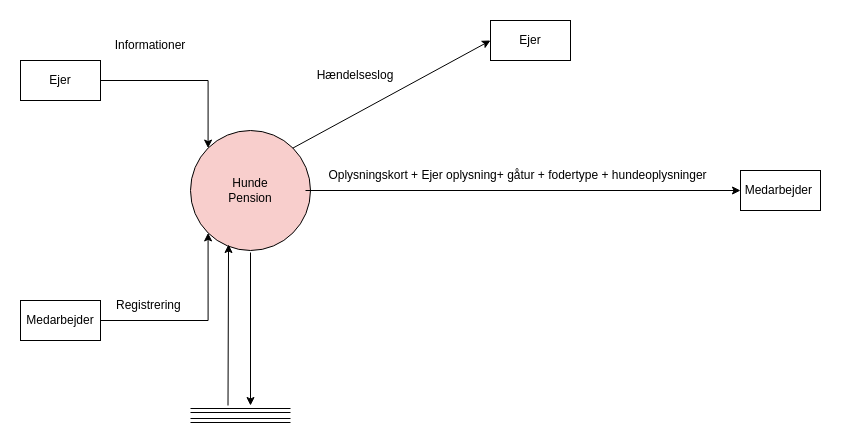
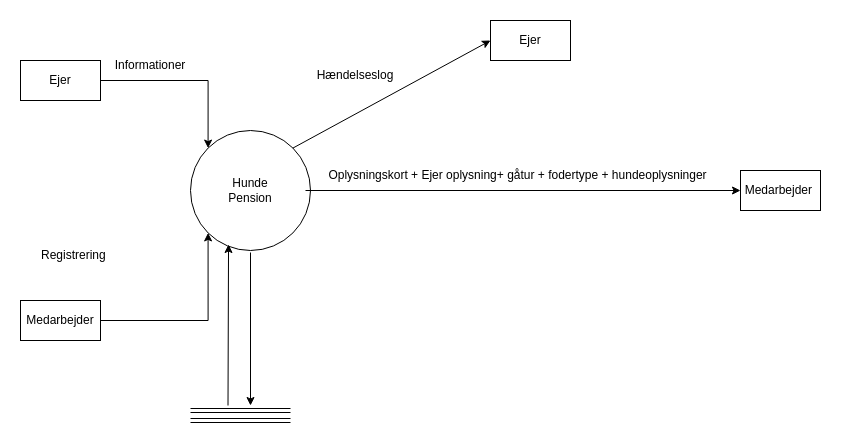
(151, 46) -> (151, 66)
(251, 191) -> (251, 191)
(151, 306) -> (76, 256)
